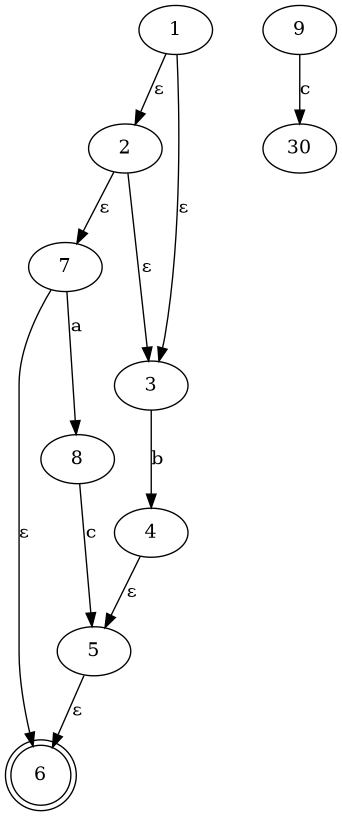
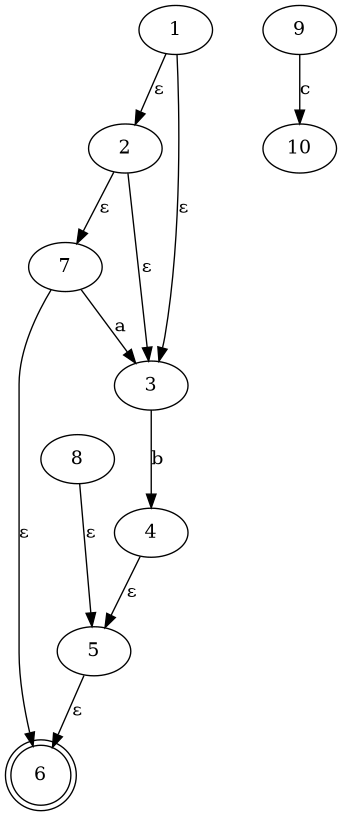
(300, 149) -> (300, 149)
(71, 356) -> (104, 321)
(91, 533) -> (91, 533)
